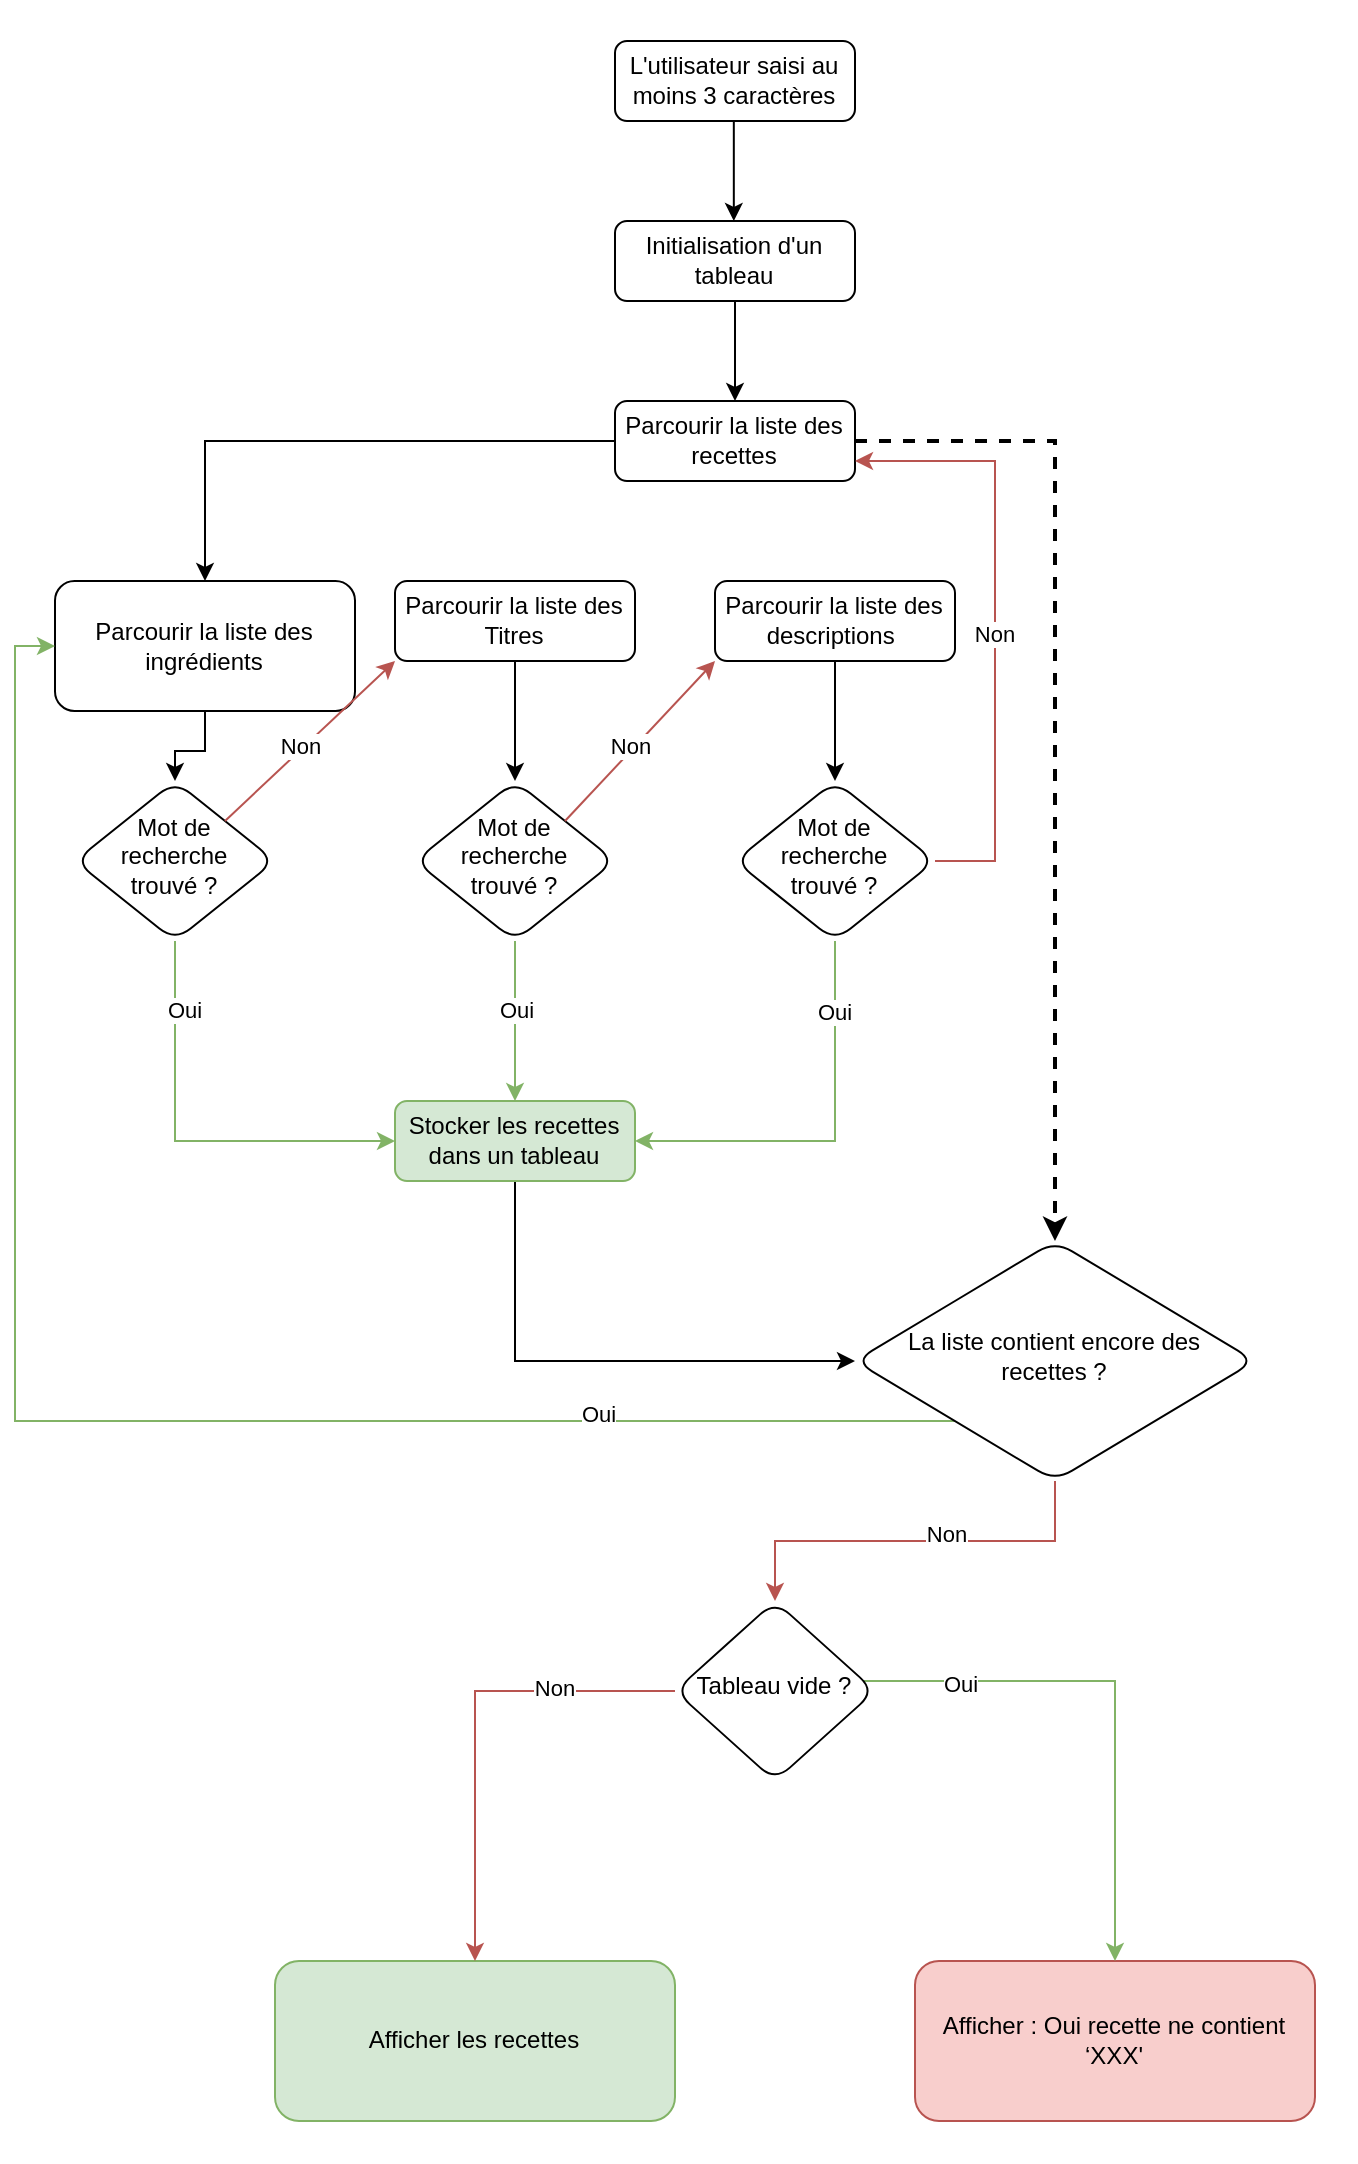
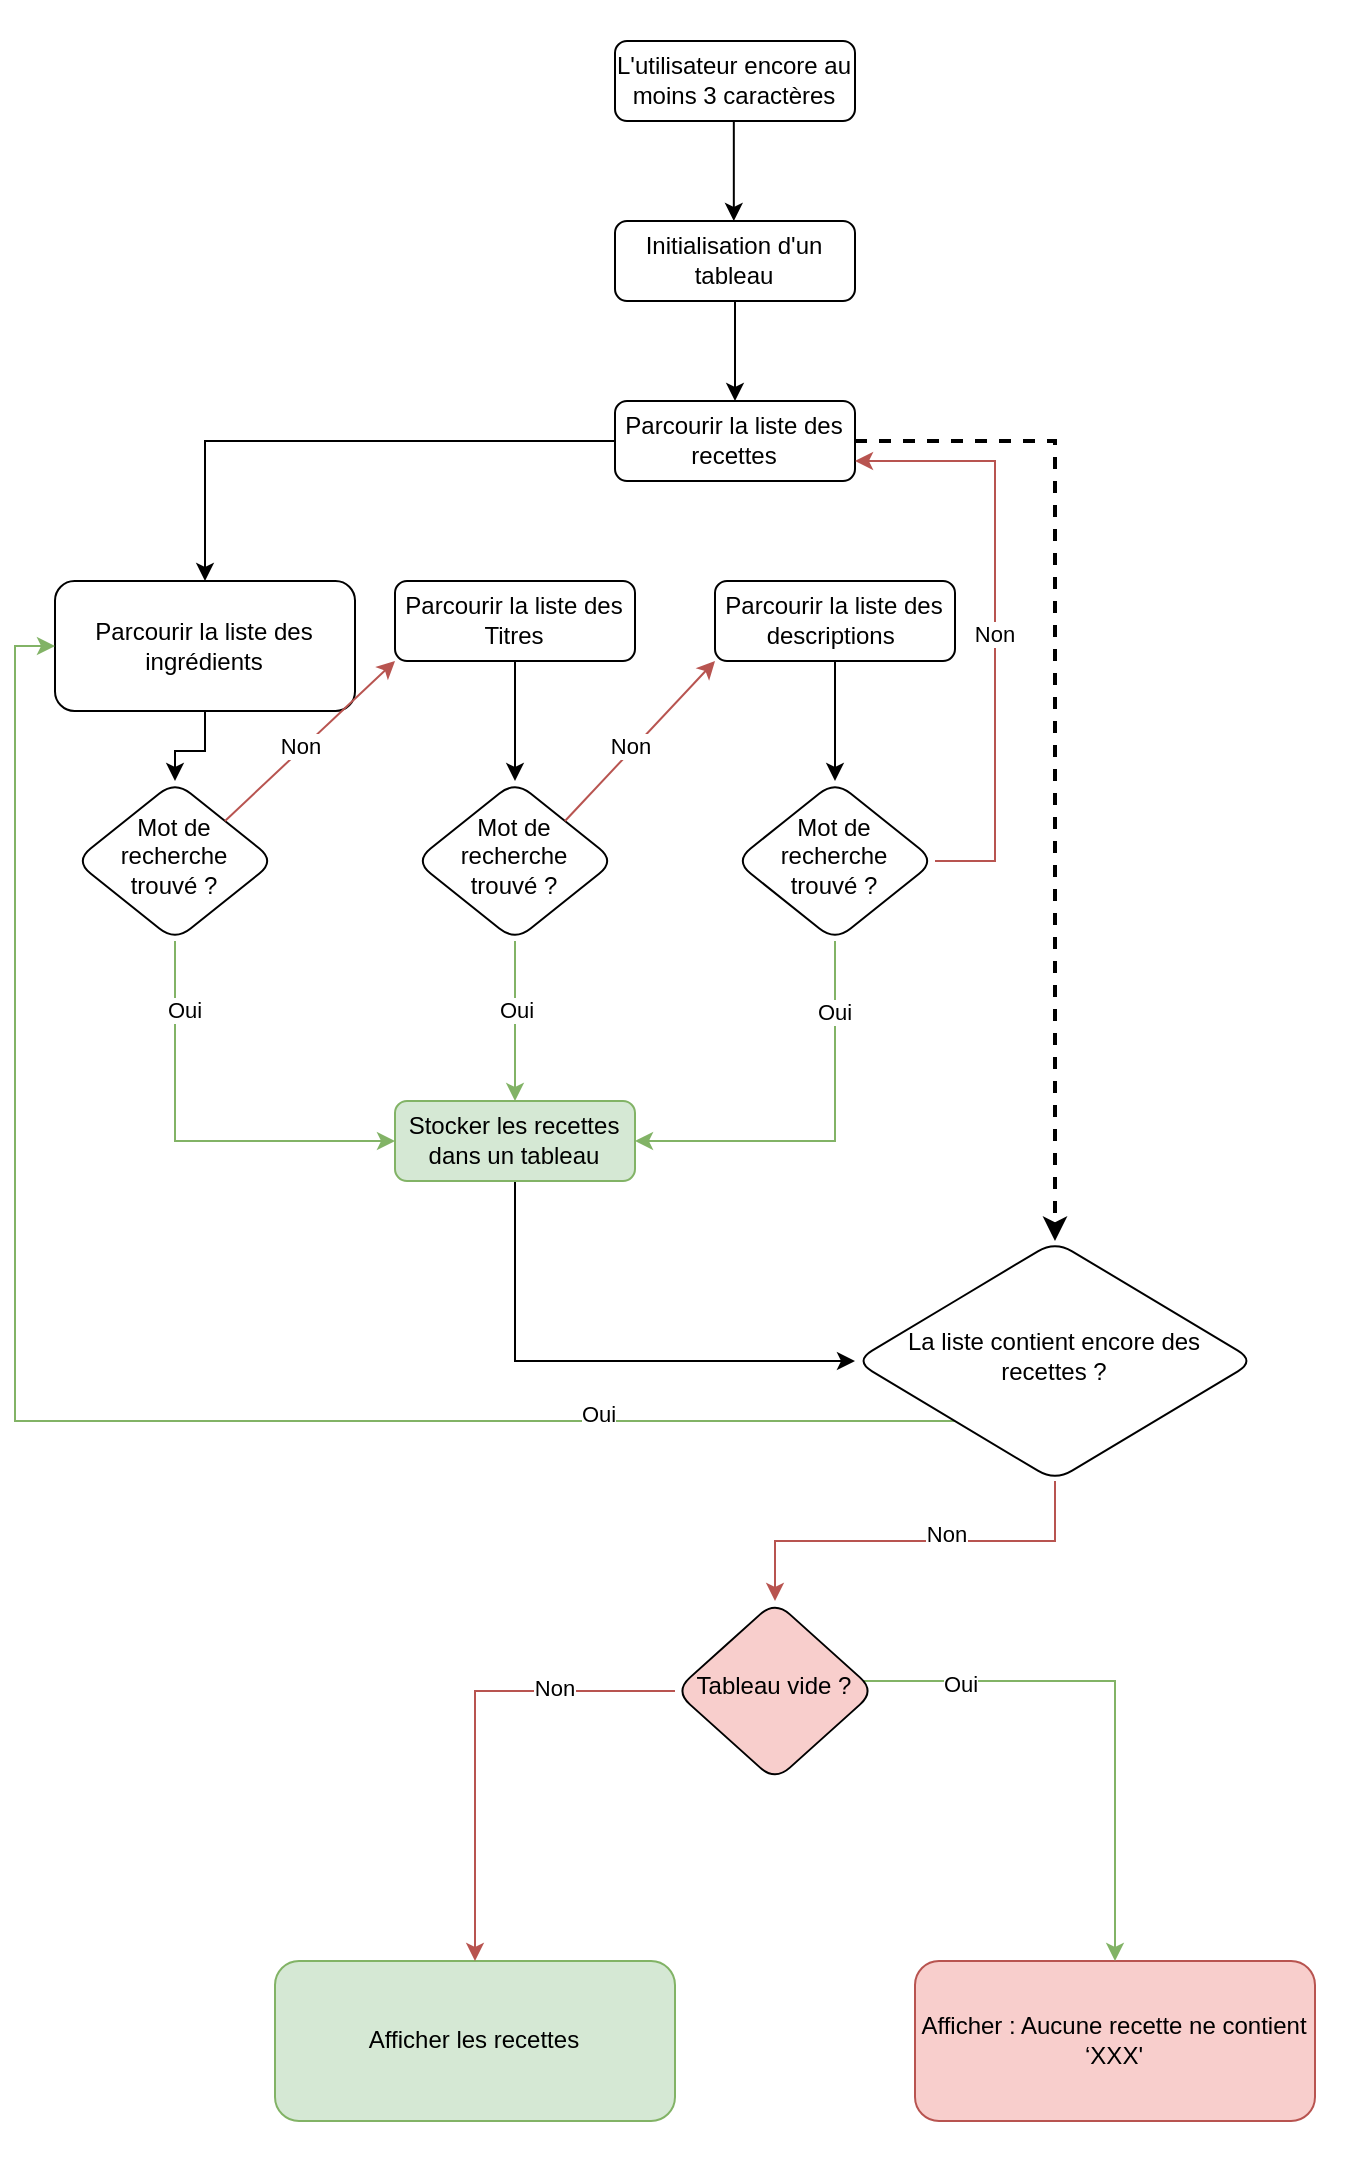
(735, 81) -> (735, 81)
(775, 1691) -> (775, 1691)
(1115, 2041) -> (1115, 2041)
